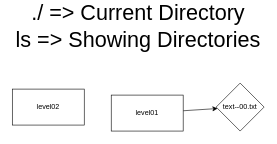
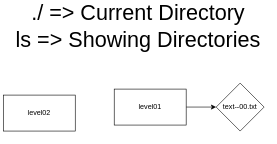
(48, 107) -> (39, 113)
(147, 113) -> (150, 107)
